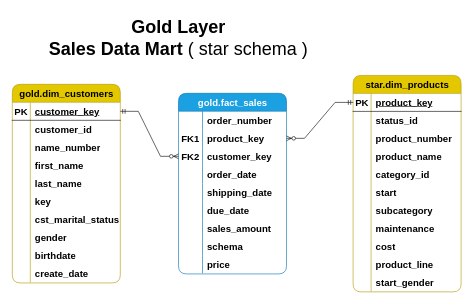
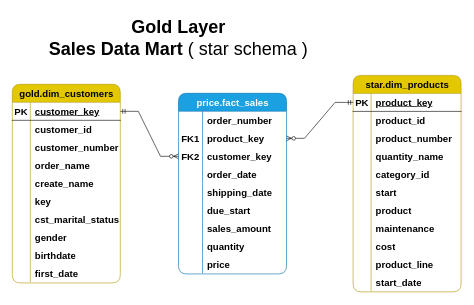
(233, 102) -> (233, 102)
(399, 120) -> (402, 120)
(65, 147) -> (75, 147)
(408, 156) -> (410, 156)
(61, 165) -> (62, 165)
(58, 183) -> (65, 183)
(229, 210) -> (231, 210)
(405, 210) -> (395, 210)
(223, 246) -> (228, 246)
(65, 273) -> (61, 273)
(408, 282) -> (403, 282)
